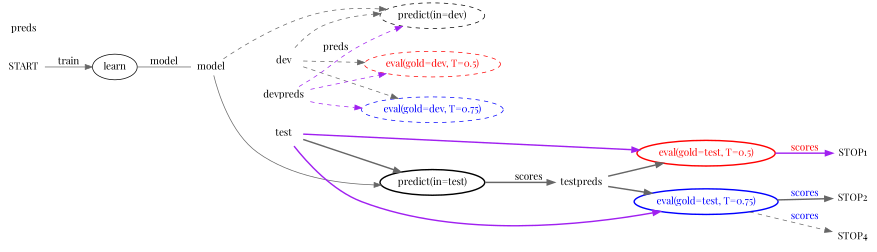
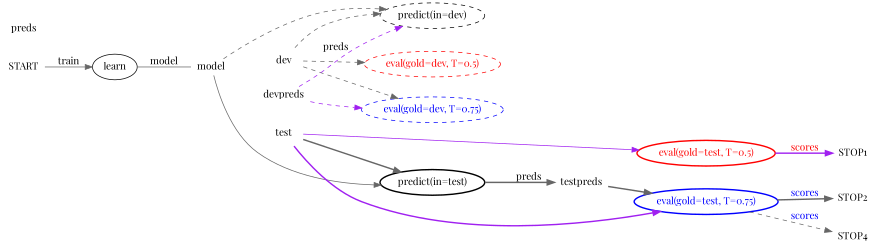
(338, 84) -> none
(467, 142) -> (467, 142)
(632, 171) -> none
(529, 177) -> (529, 177)
